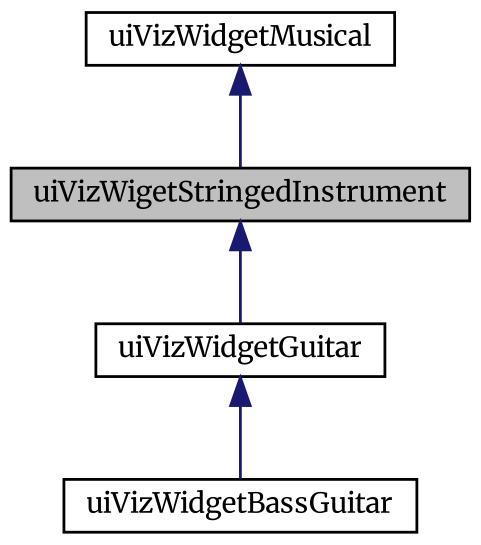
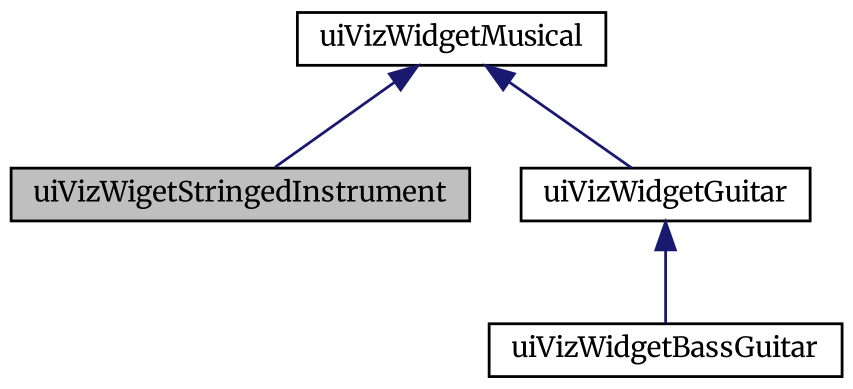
(240, 287) -> (571, 125)
